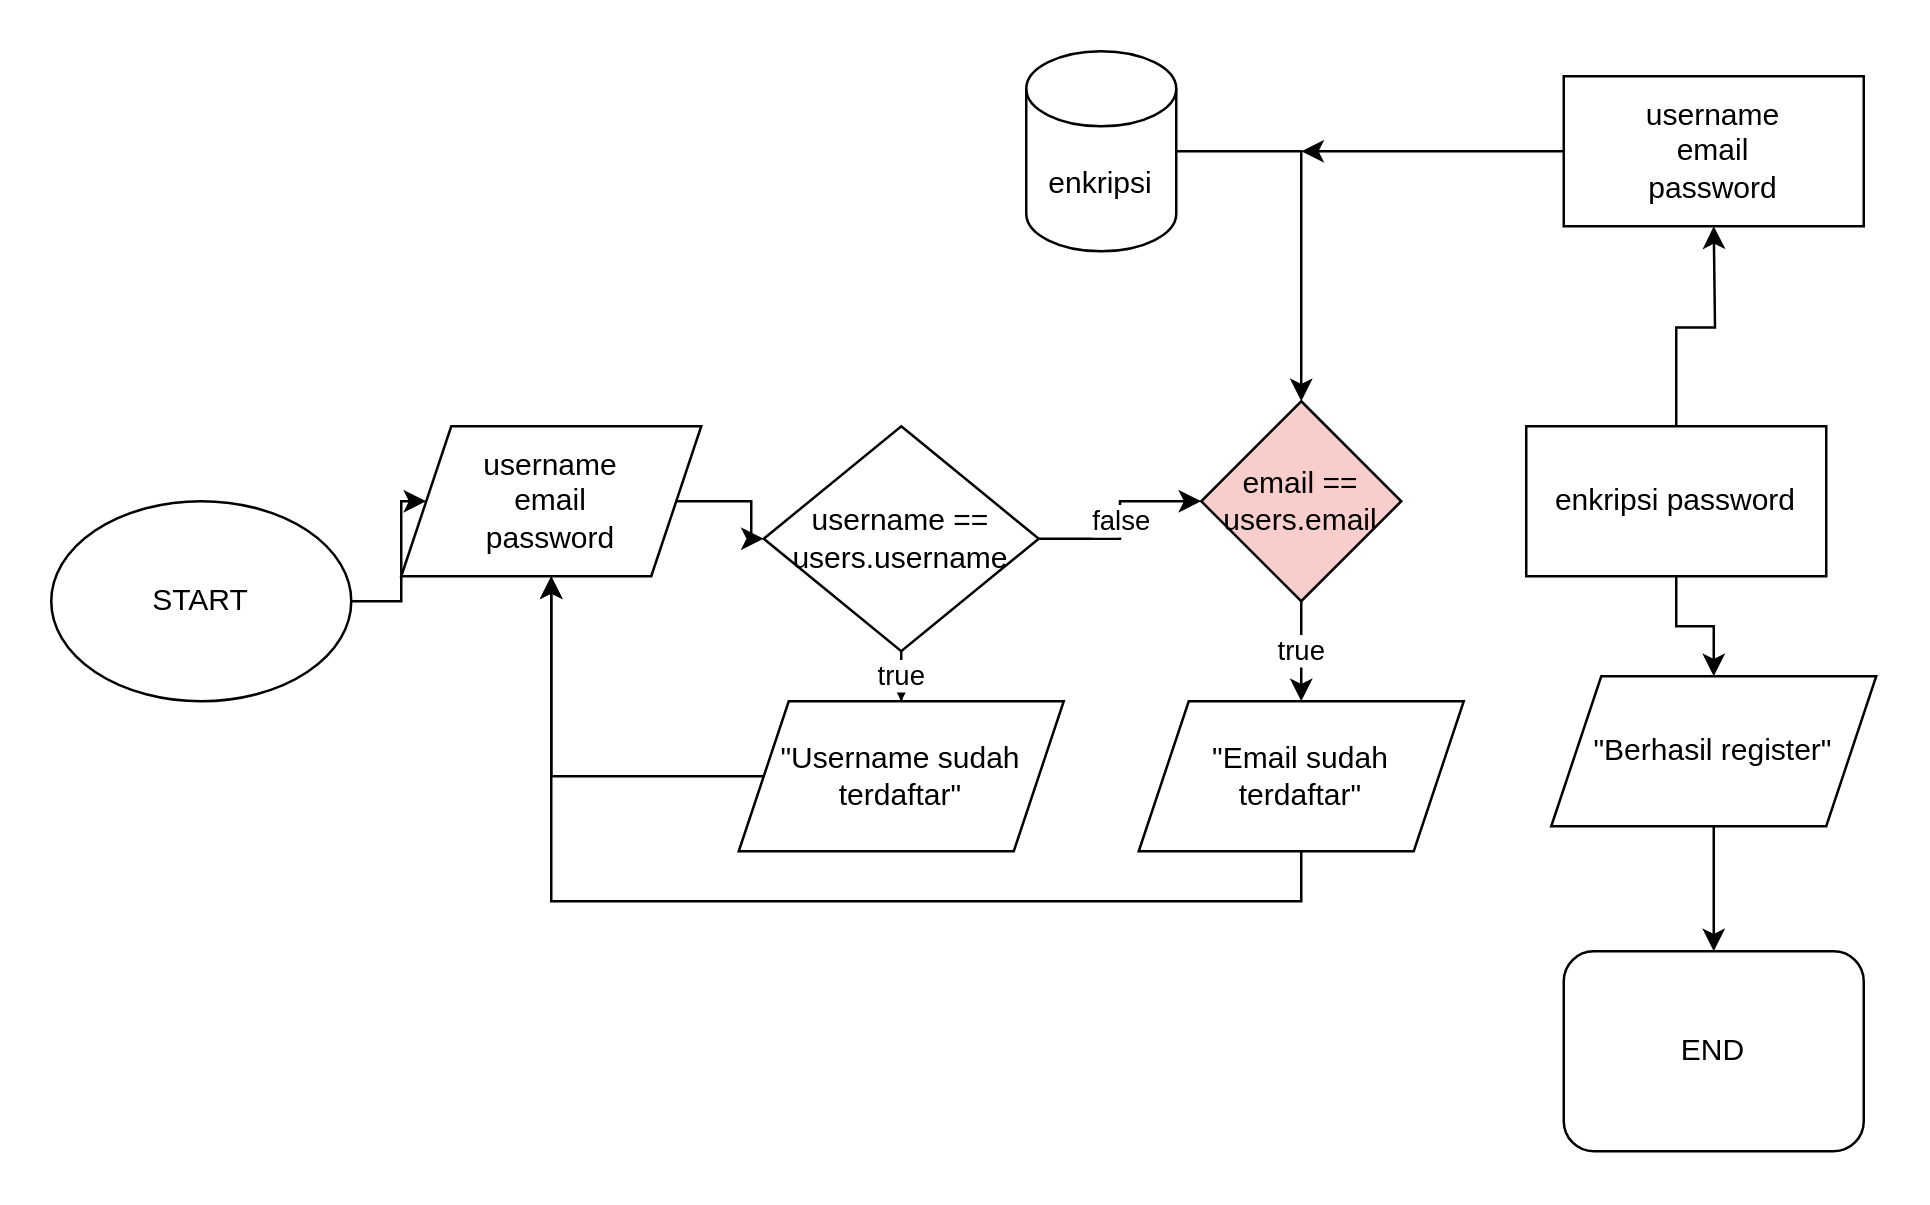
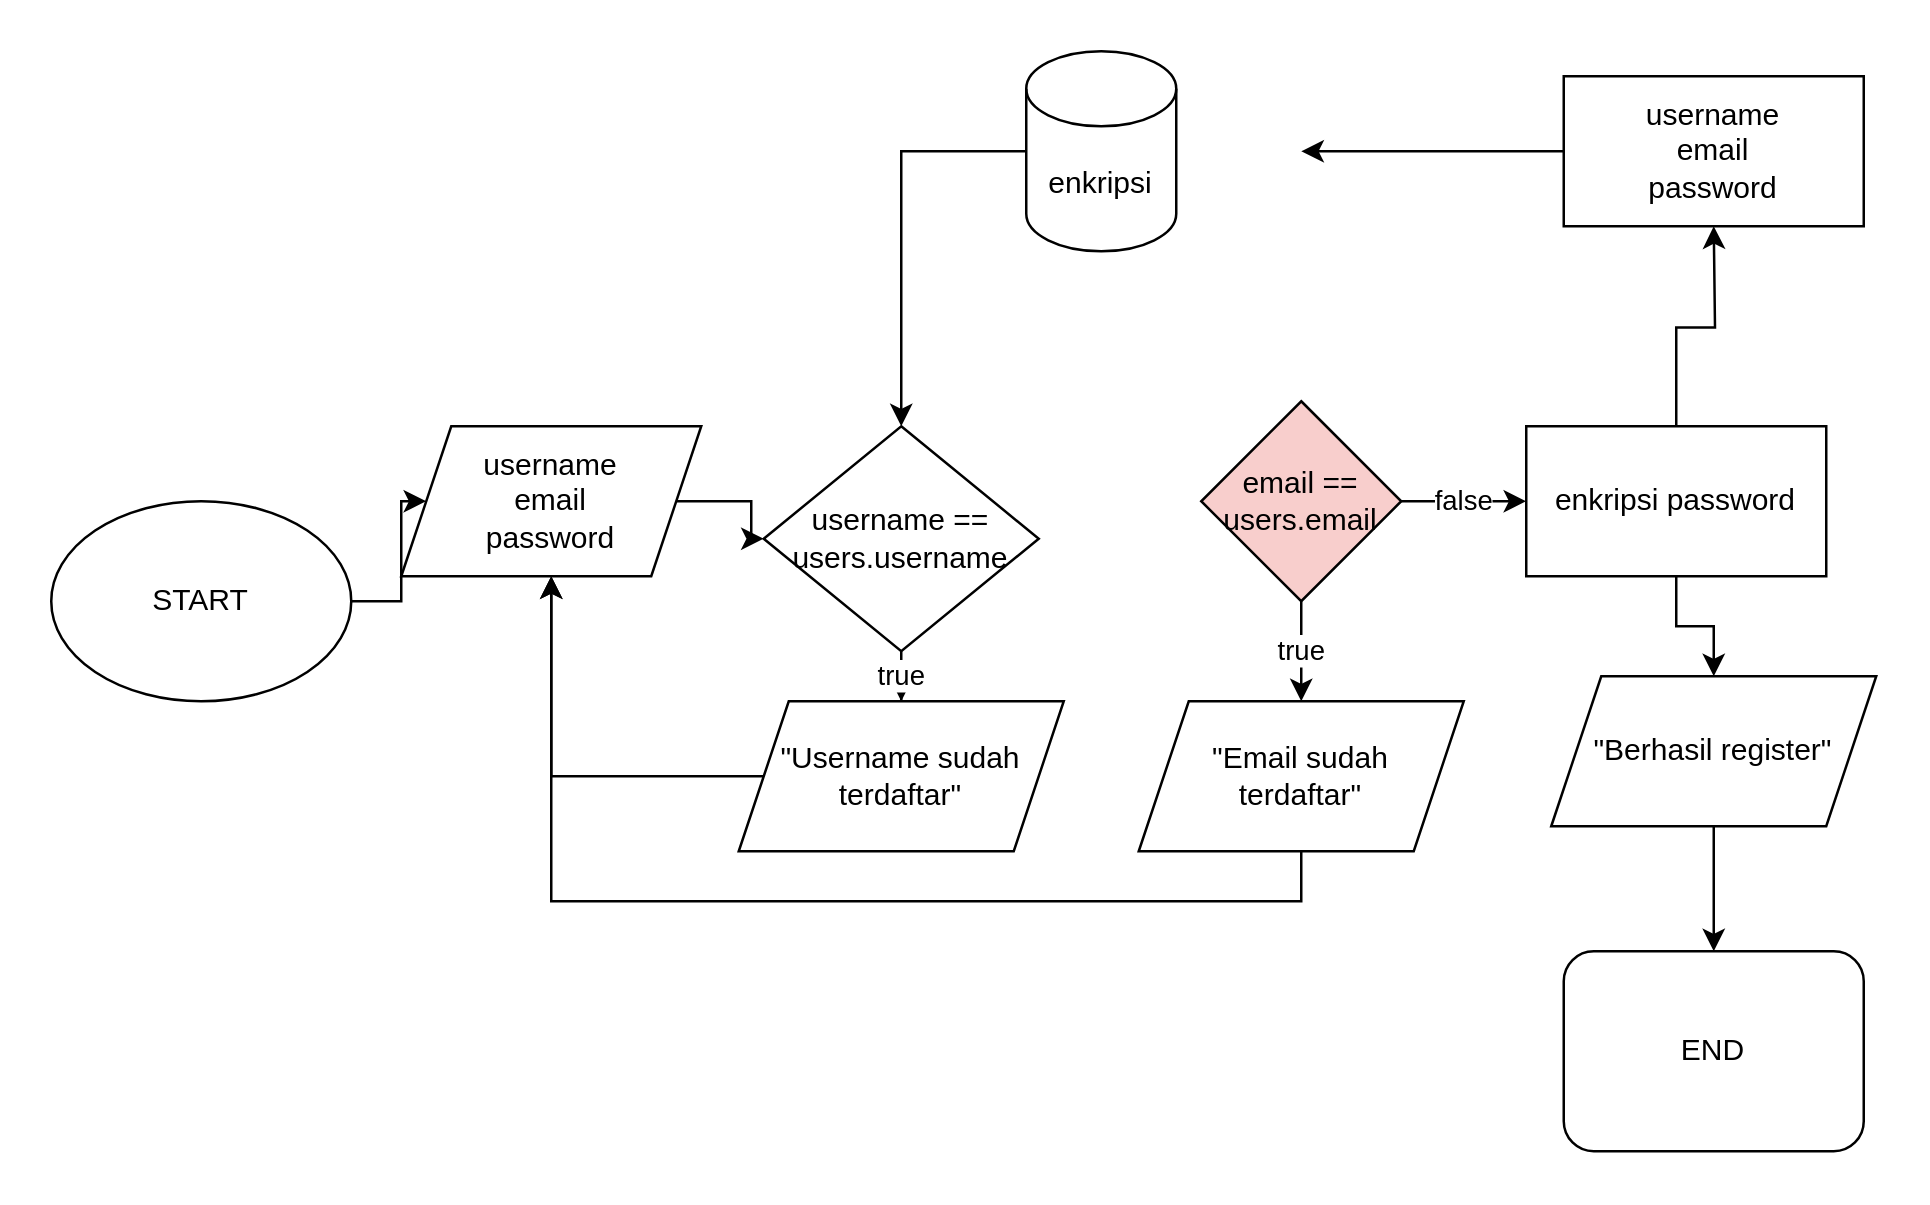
(1301, 205) -> none
none -> (901, 218)
none -> (1455, 501)
(1120, 529) -> none
